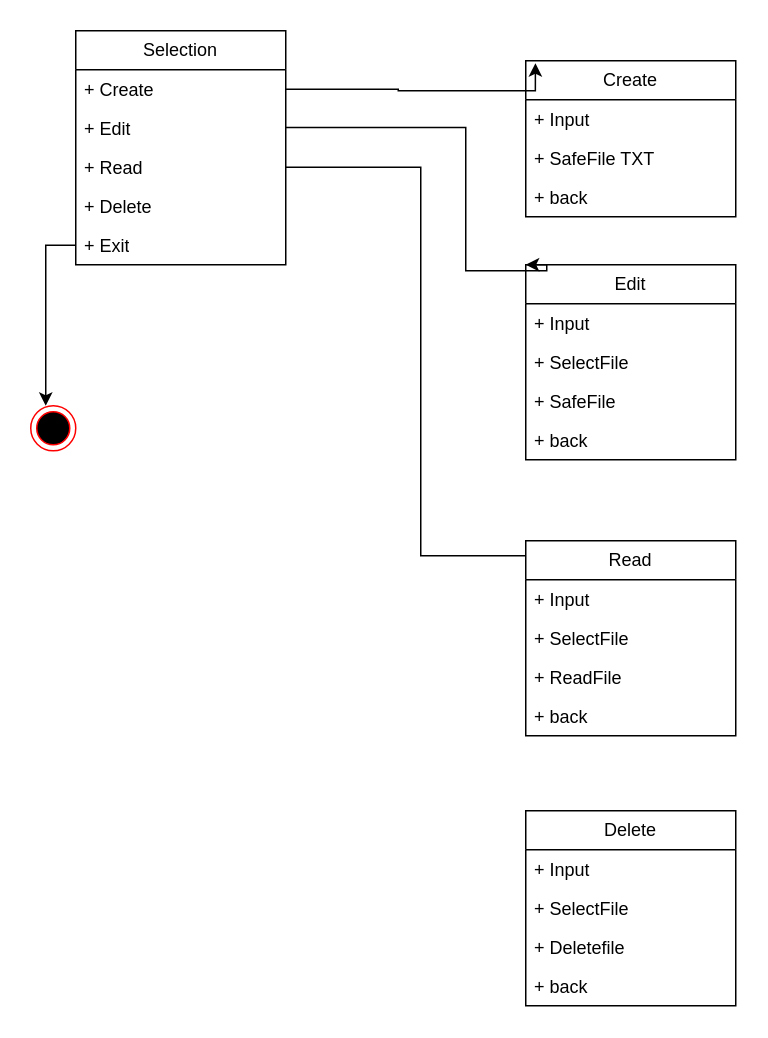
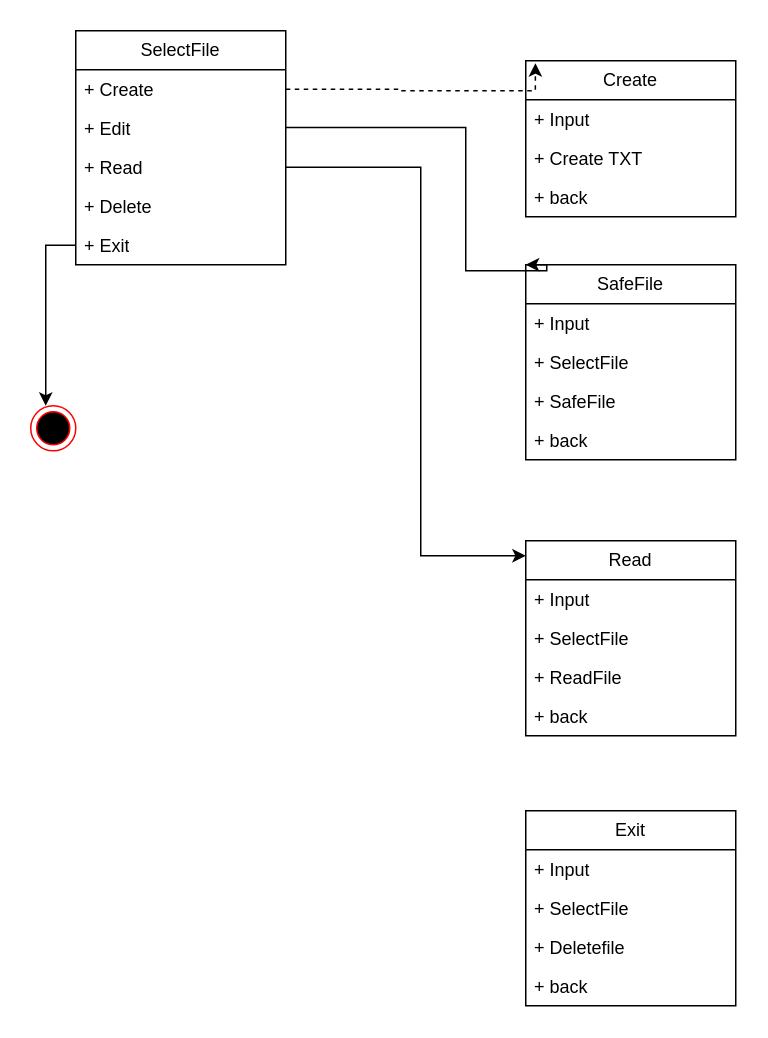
(181, 50) -> (181, 50)
(404, 91) -> (404, 91)
(596, 160) -> (591, 160)
(631, 284) -> (631, 284)
(517, 556) -> (514, 556)
(631, 830) -> (631, 830)
